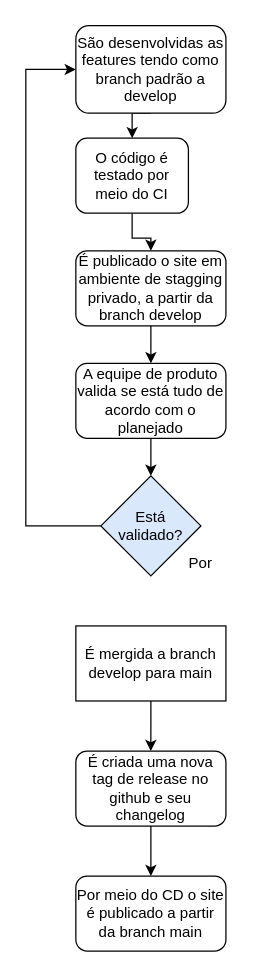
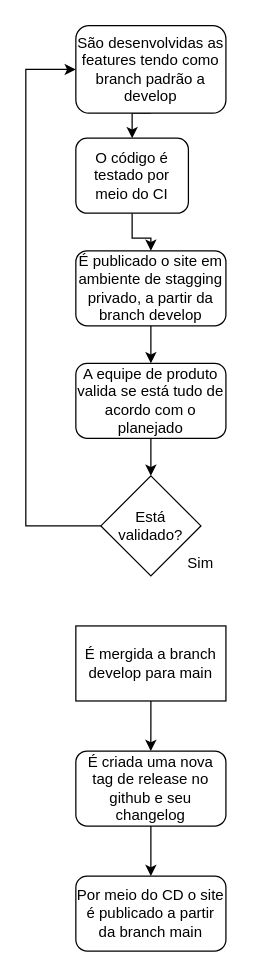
(151, 526) -> (151, 526)
(201, 563) -> (201, 563)
